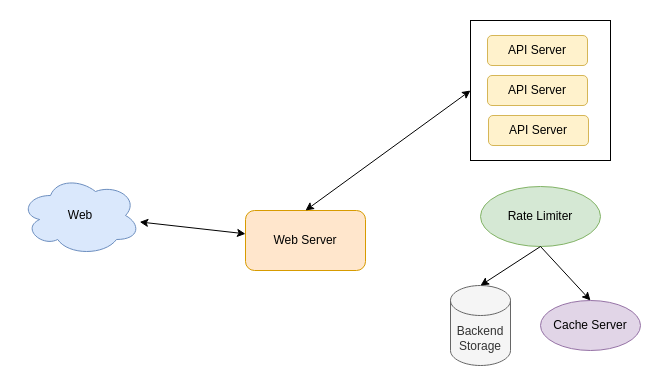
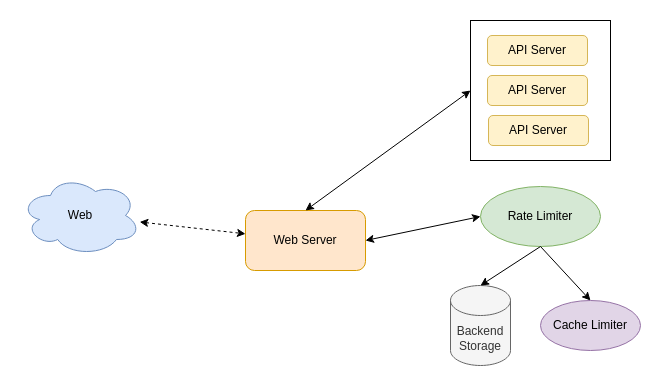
(191, 228) -> (191, 228)
none -> (423, 229)
(591, 326) -> (591, 326)
